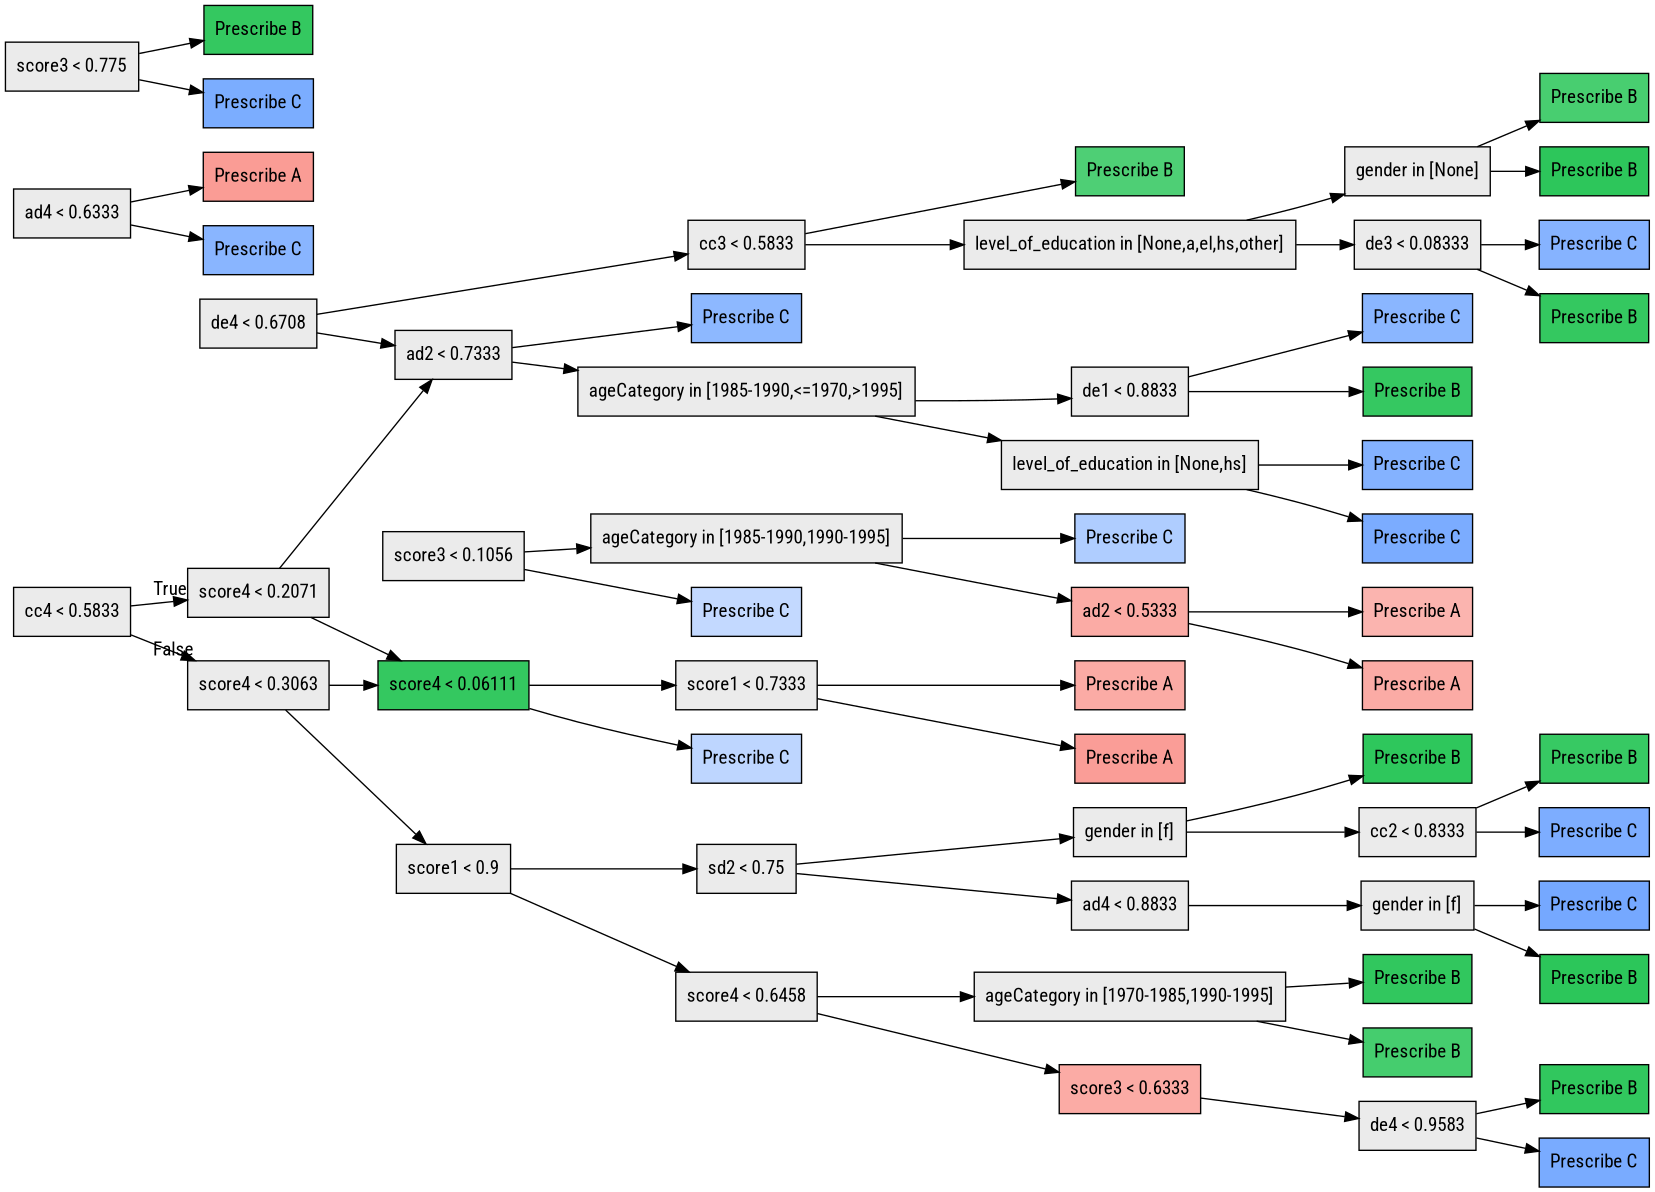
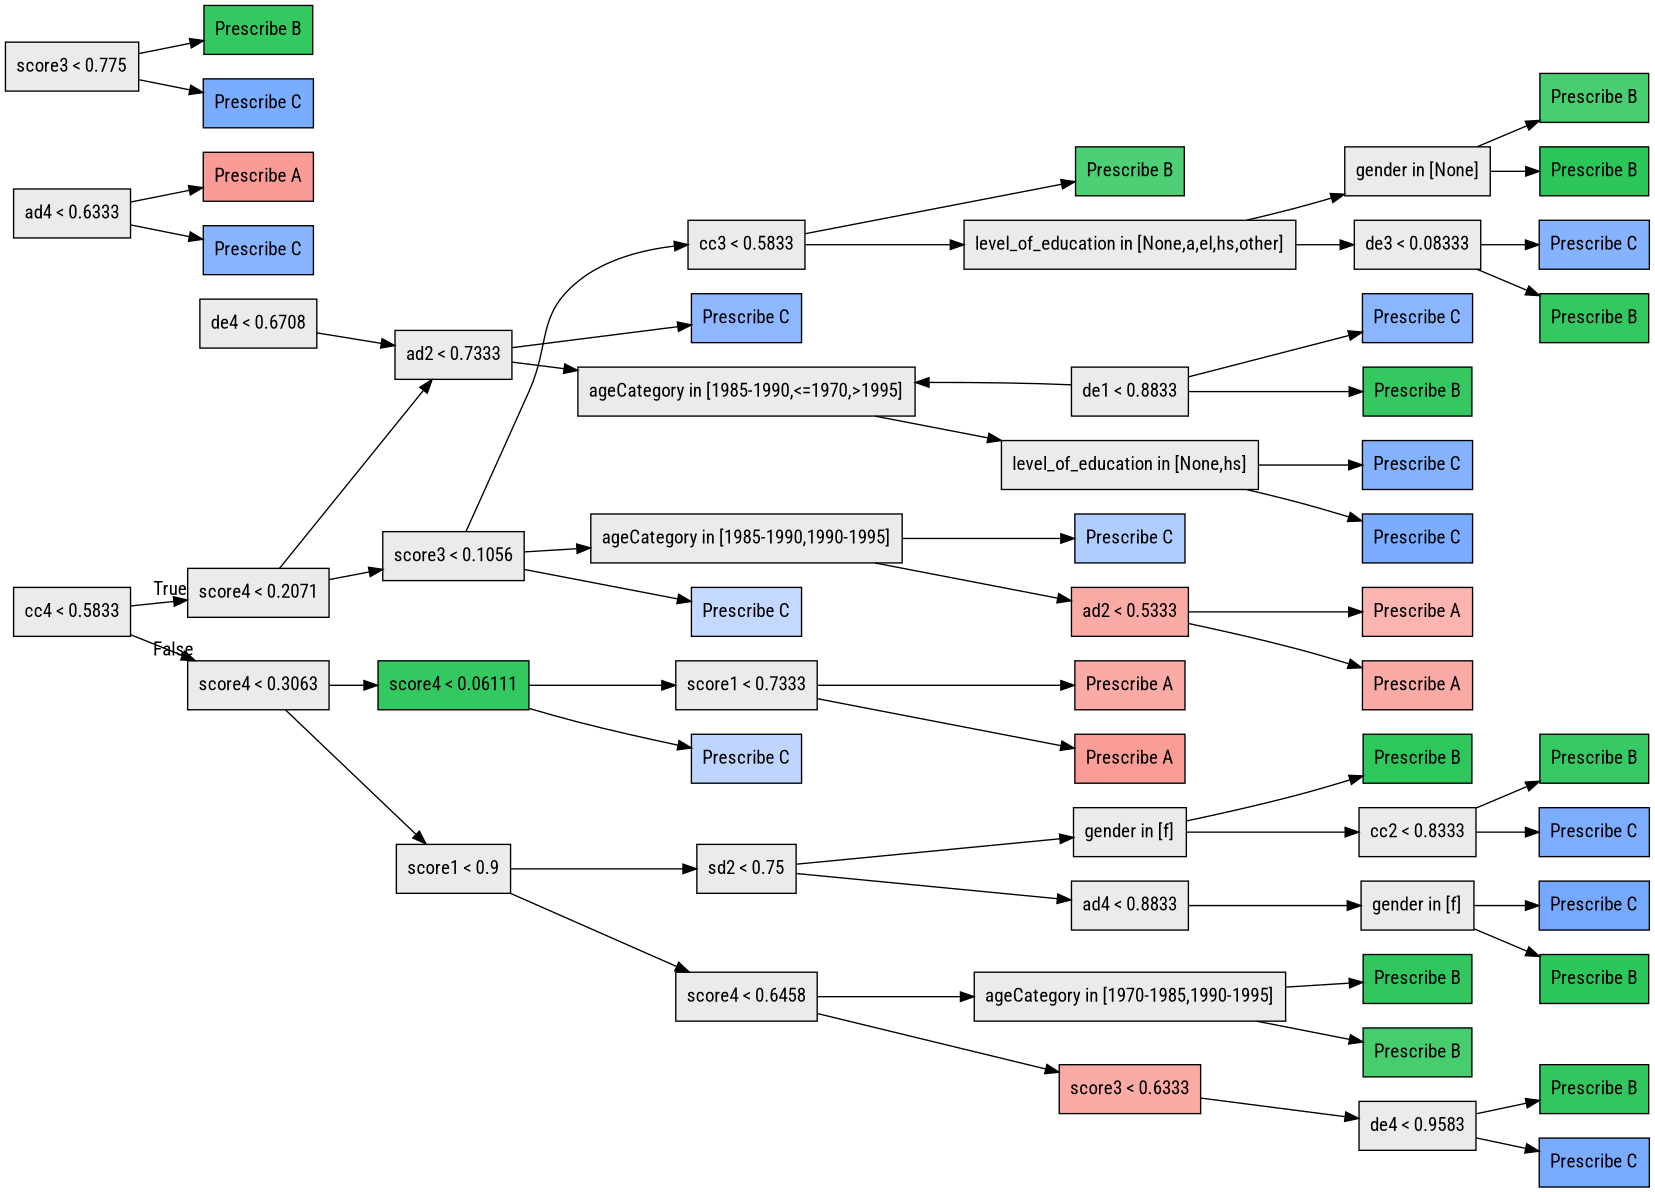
(495, 285) -> (540, 357)
(987, 401) -> (1000, 383)
(350, 636) -> (349, 576)
